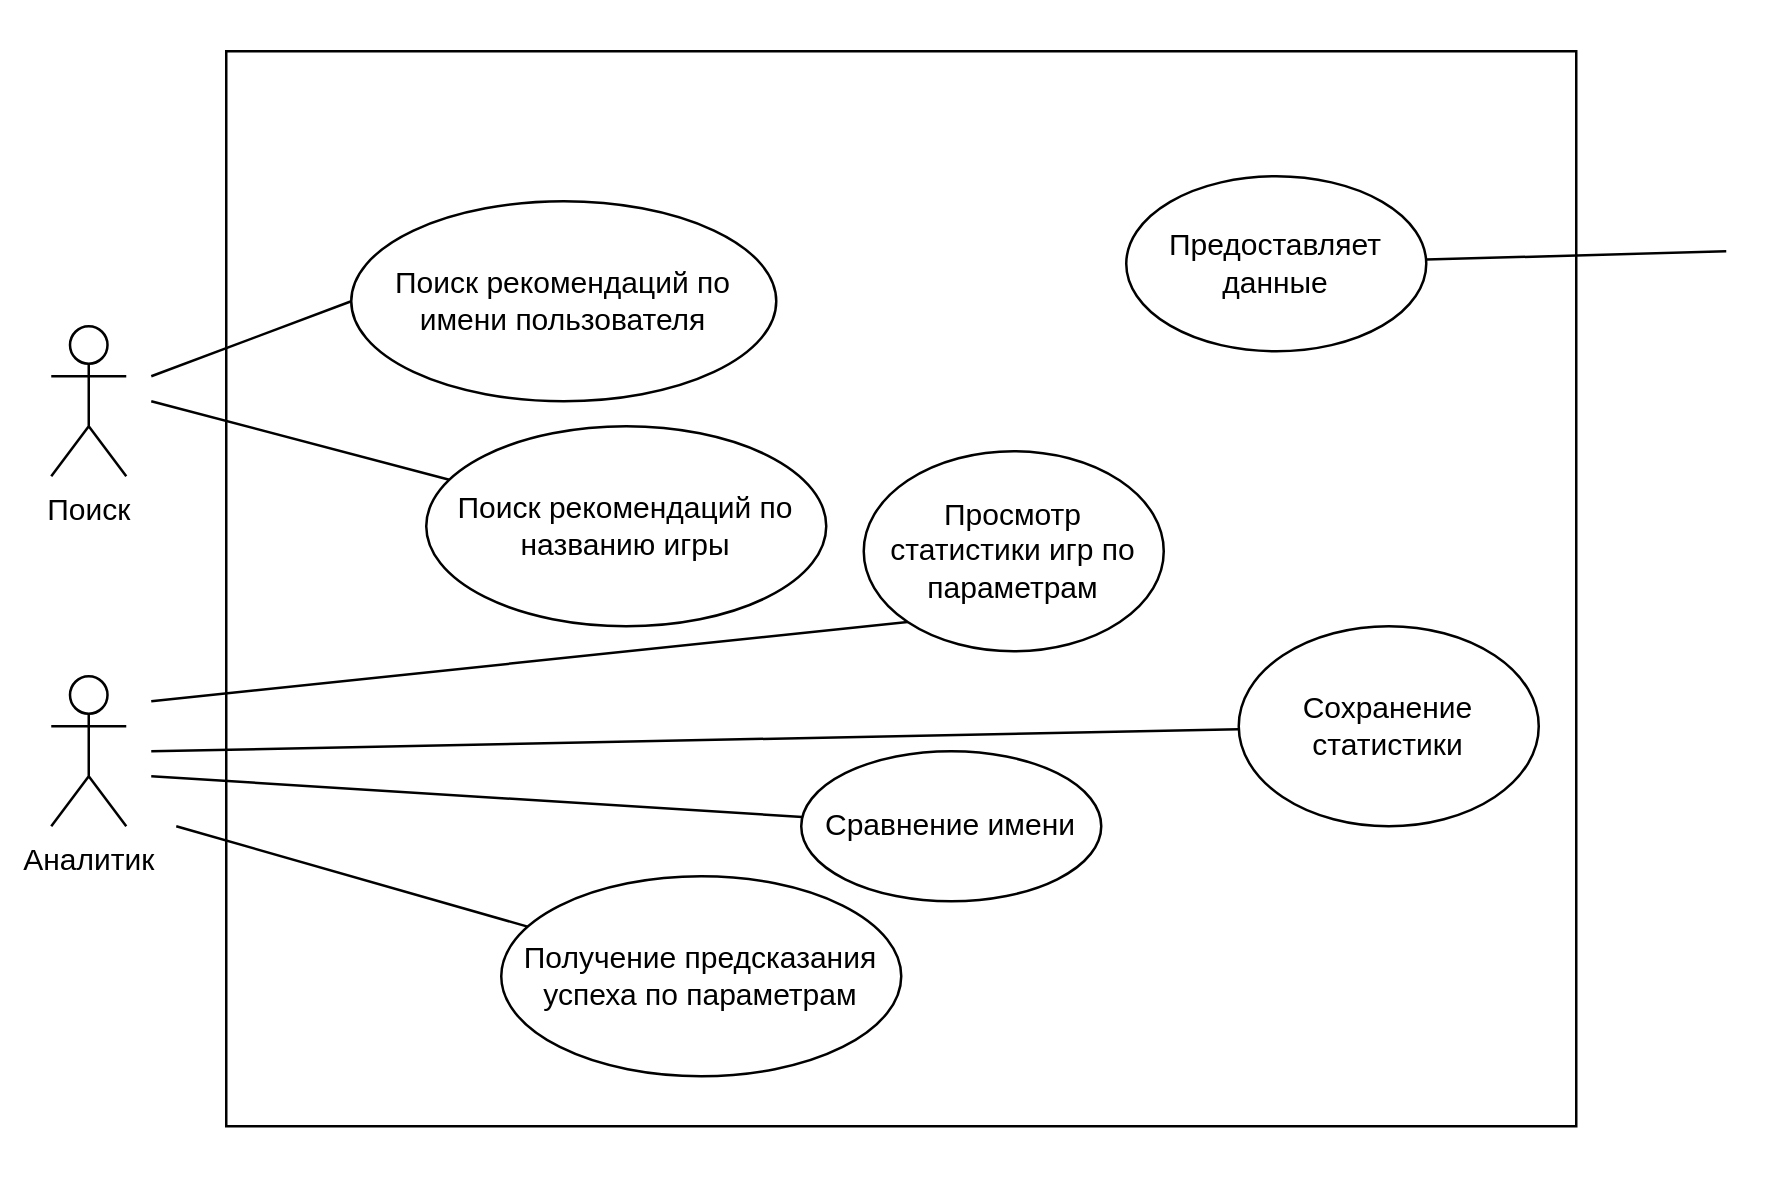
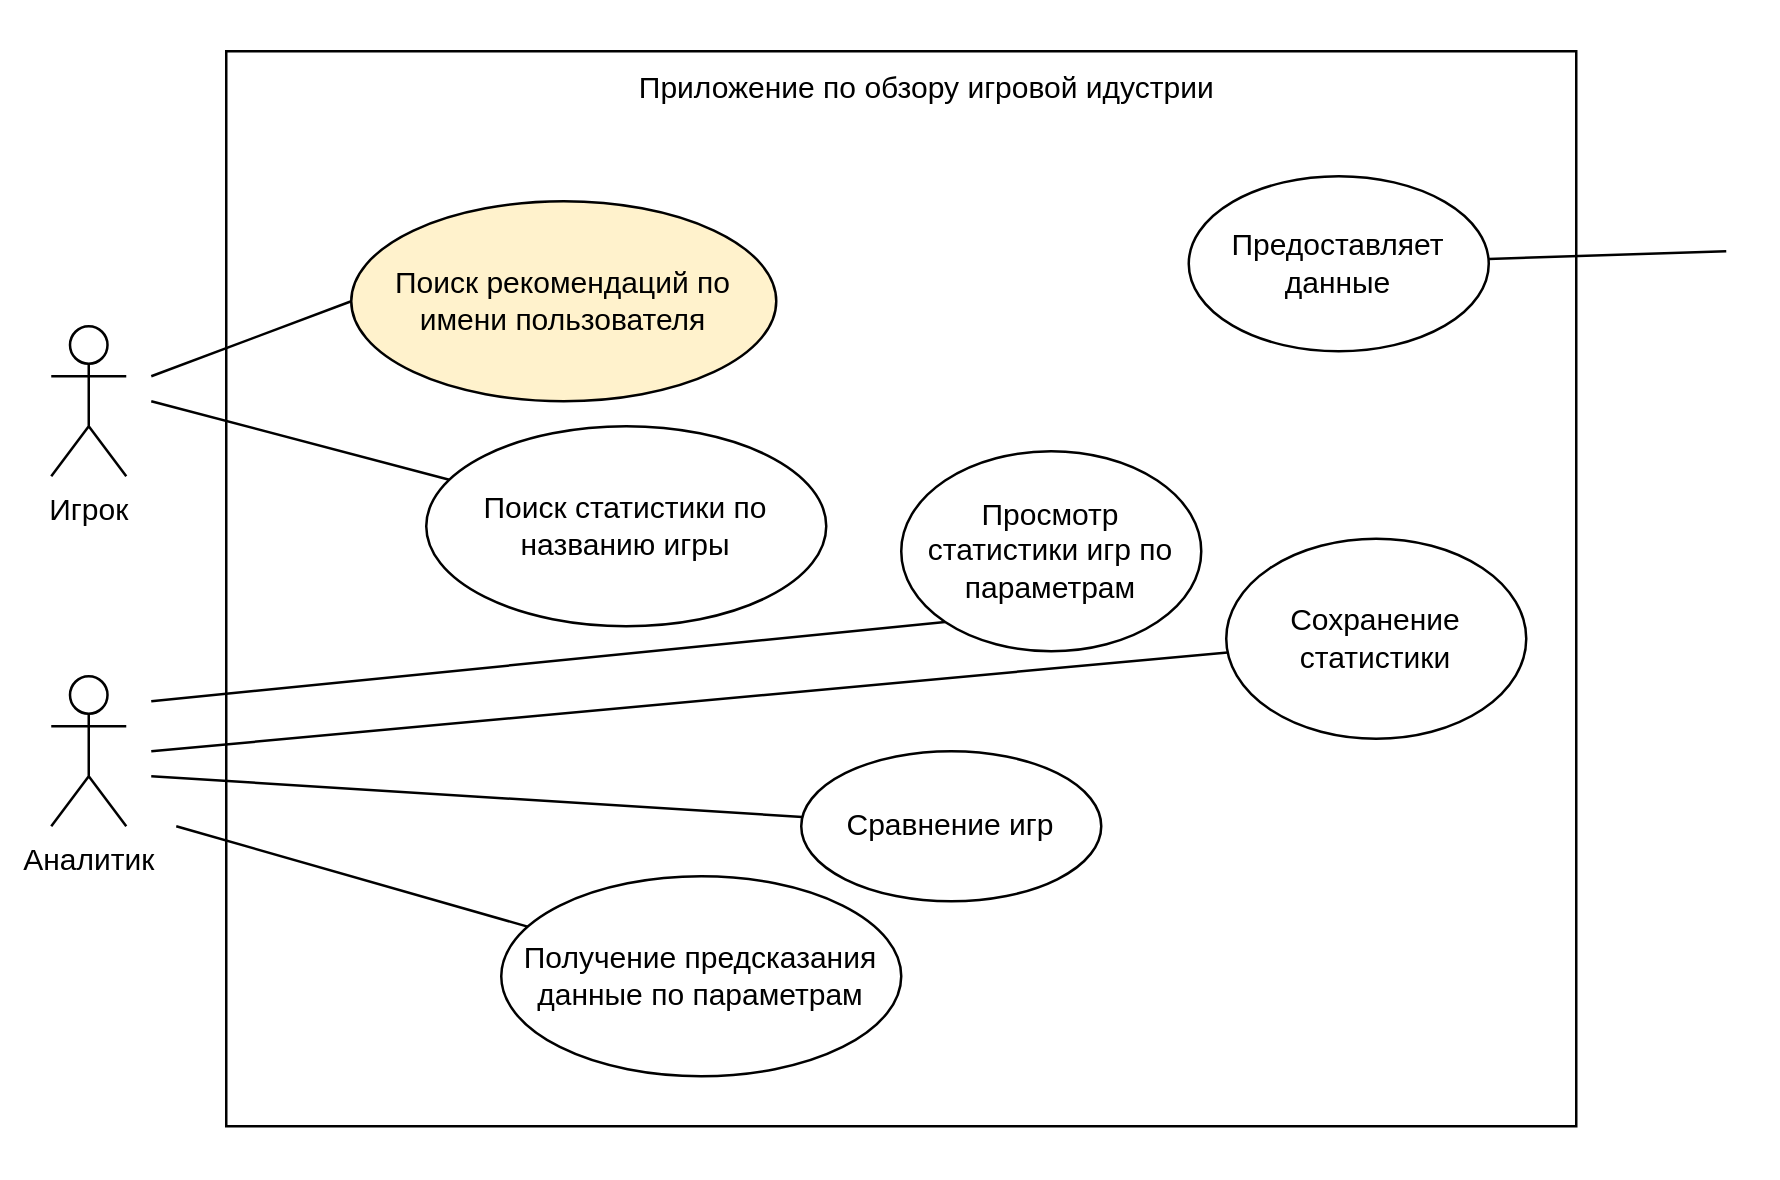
none -> (926, 89)
(1276, 264) -> (1339, 264)
(564, 301) -> (564, 301)
(90, 512) -> (90, 512)
(626, 526) -> (626, 526)
(1014, 551) -> (1051, 551)
(1389, 726) -> (1376, 639)
(951, 826) -> (951, 826)
(701, 976) -> (701, 976)
